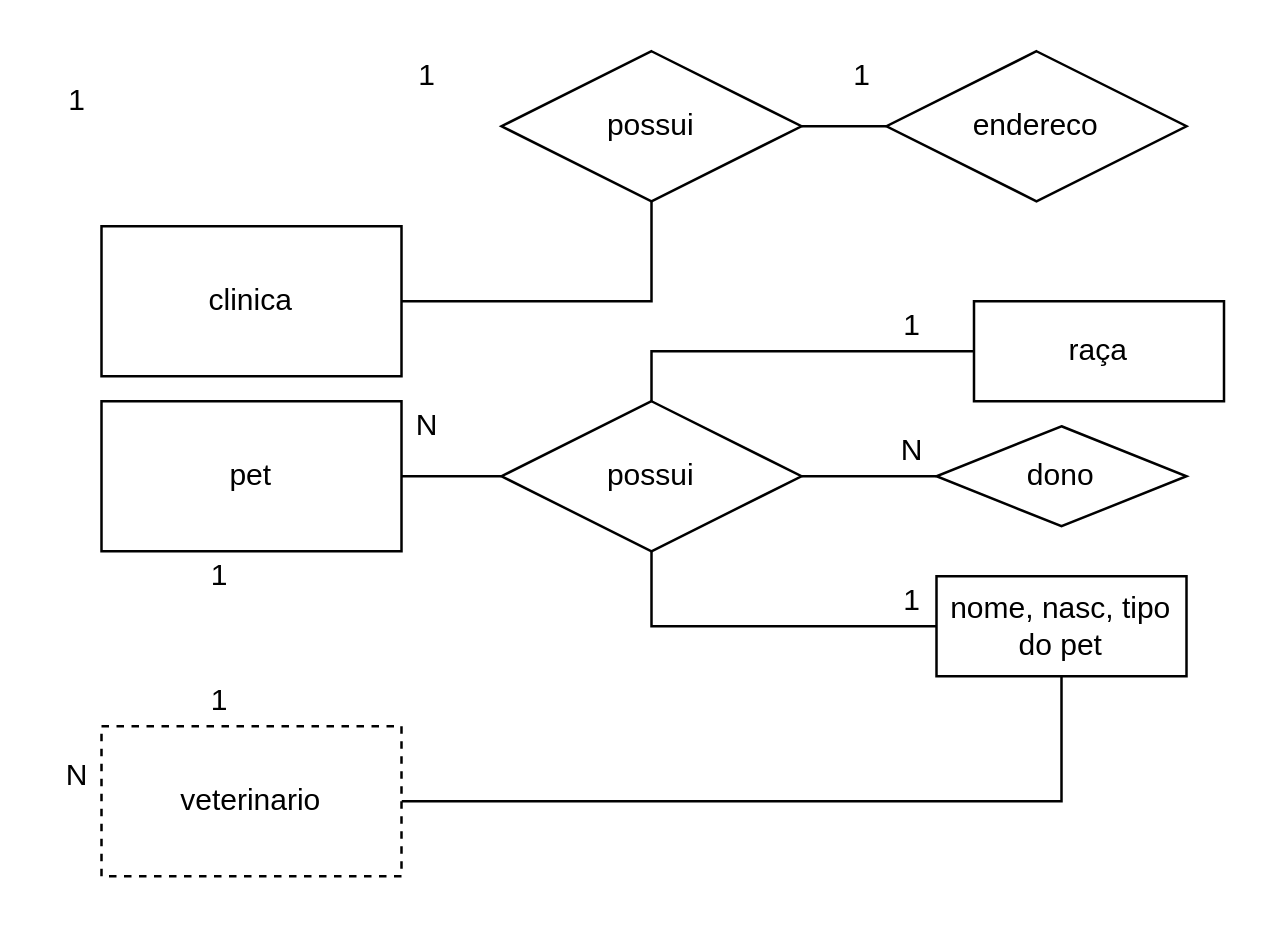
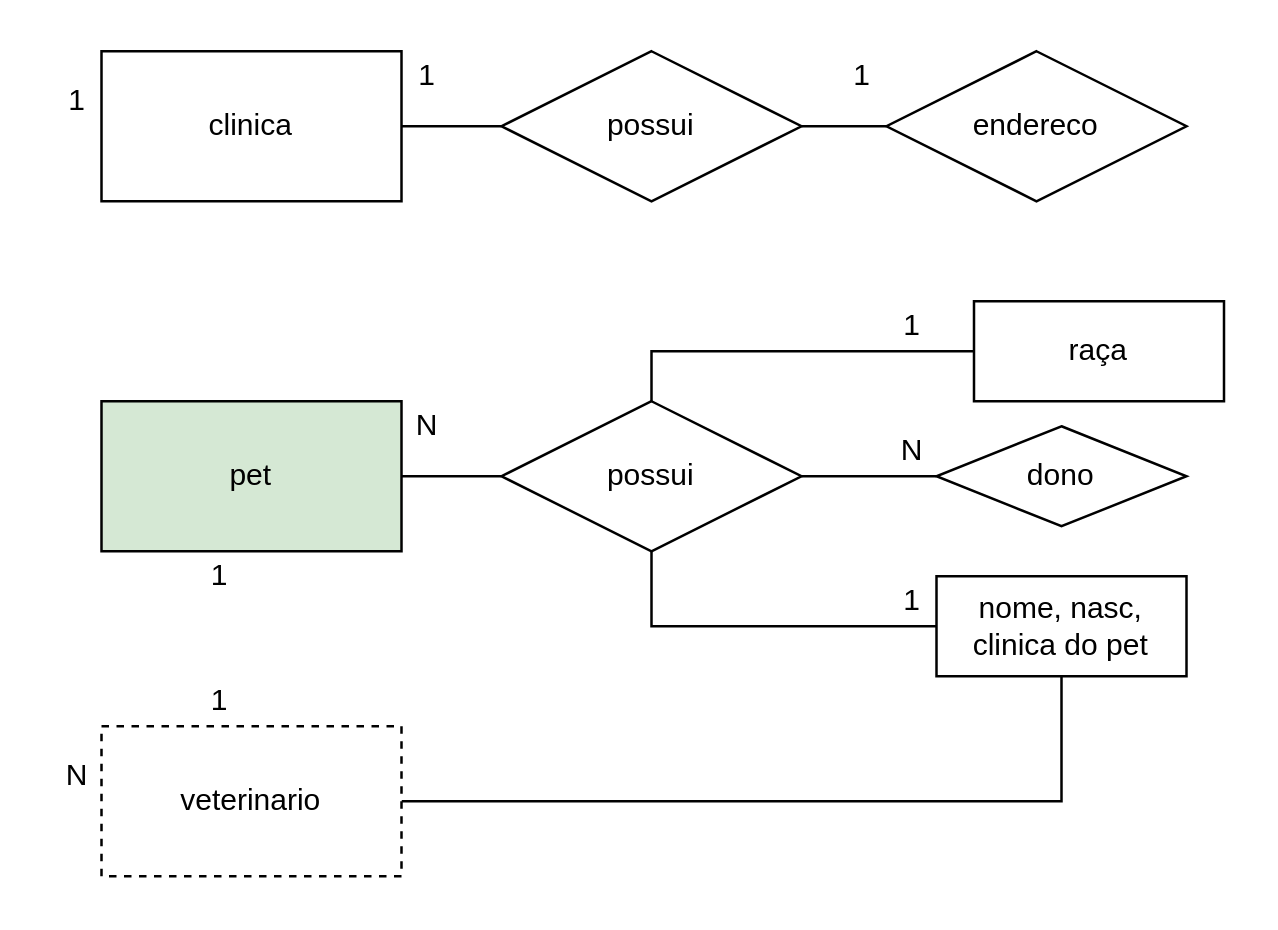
(251, 301) -> (251, 126)
(251, 476) -> (251, 476)
(1061, 626) -> (1061, 626)
